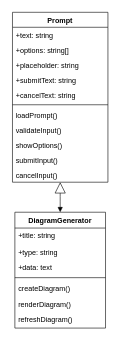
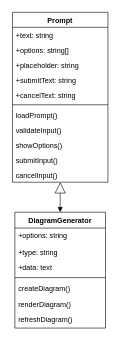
(42, 236) -> (47, 236)
